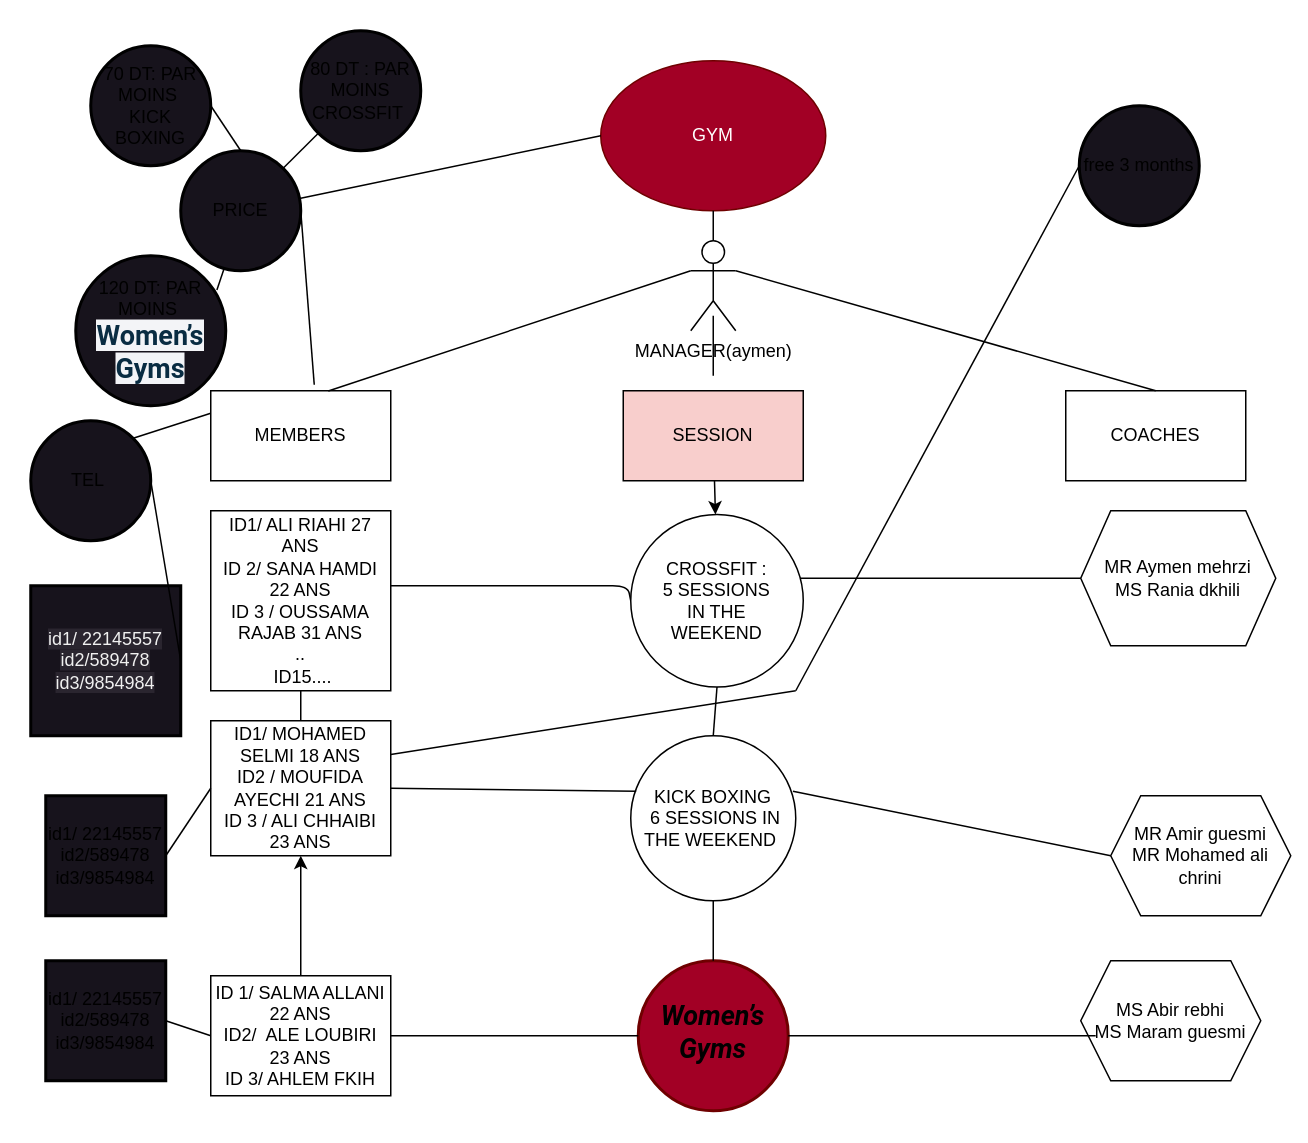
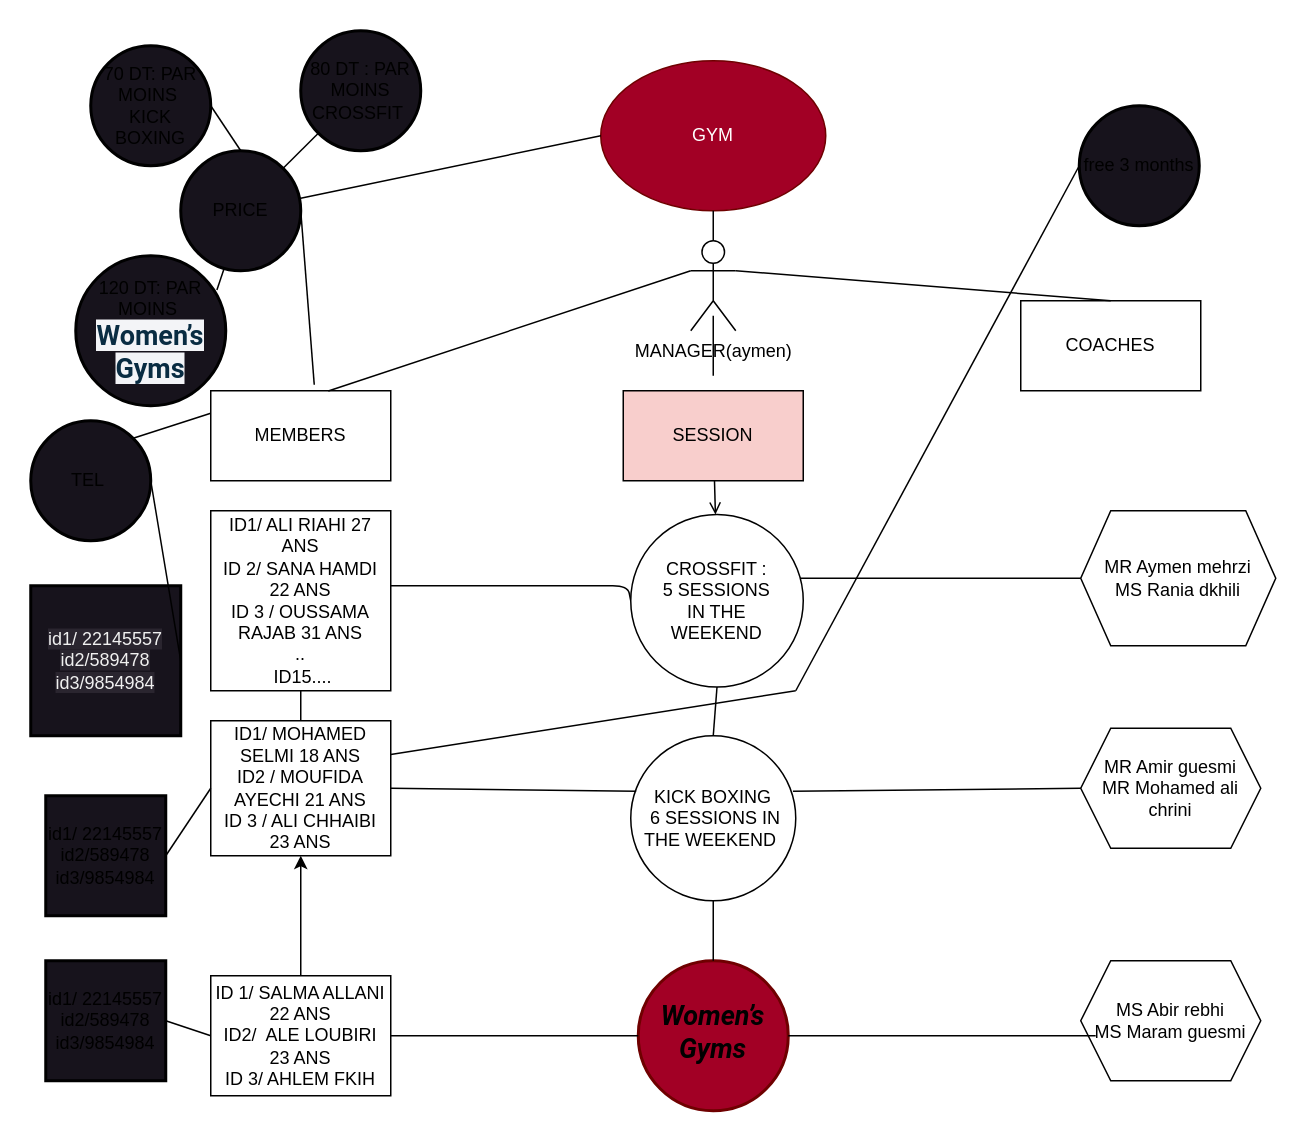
(1156, 436) -> (1111, 346)
(715, 503) -> (715, 505)
(1201, 856) -> (1171, 788)
